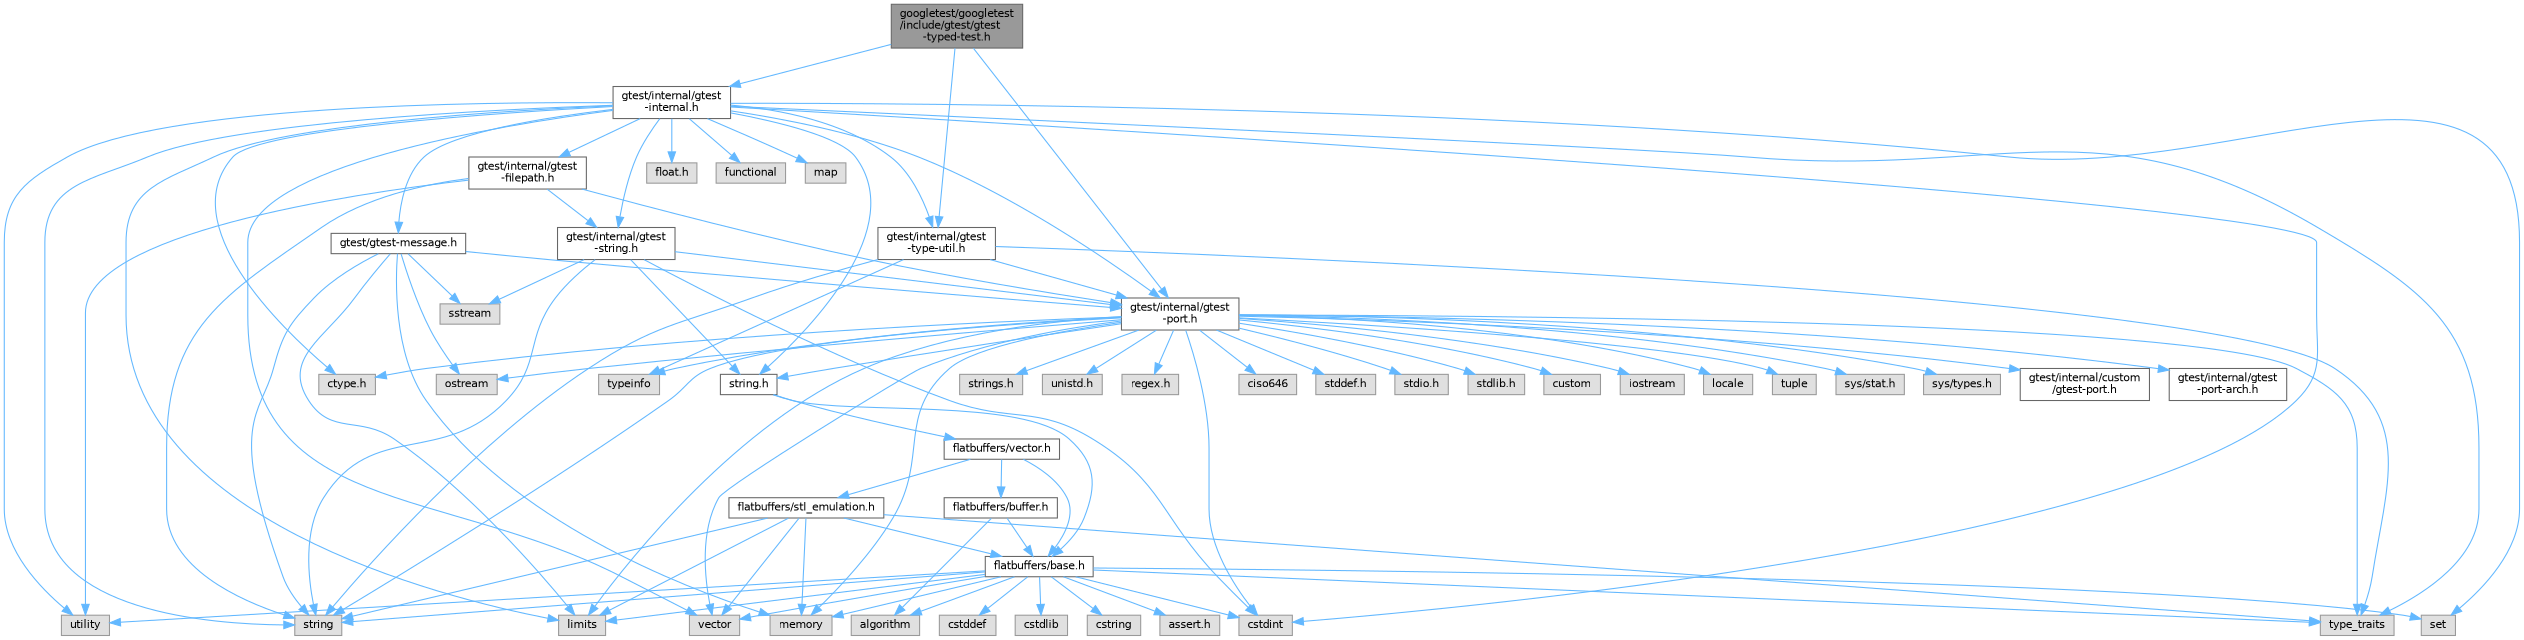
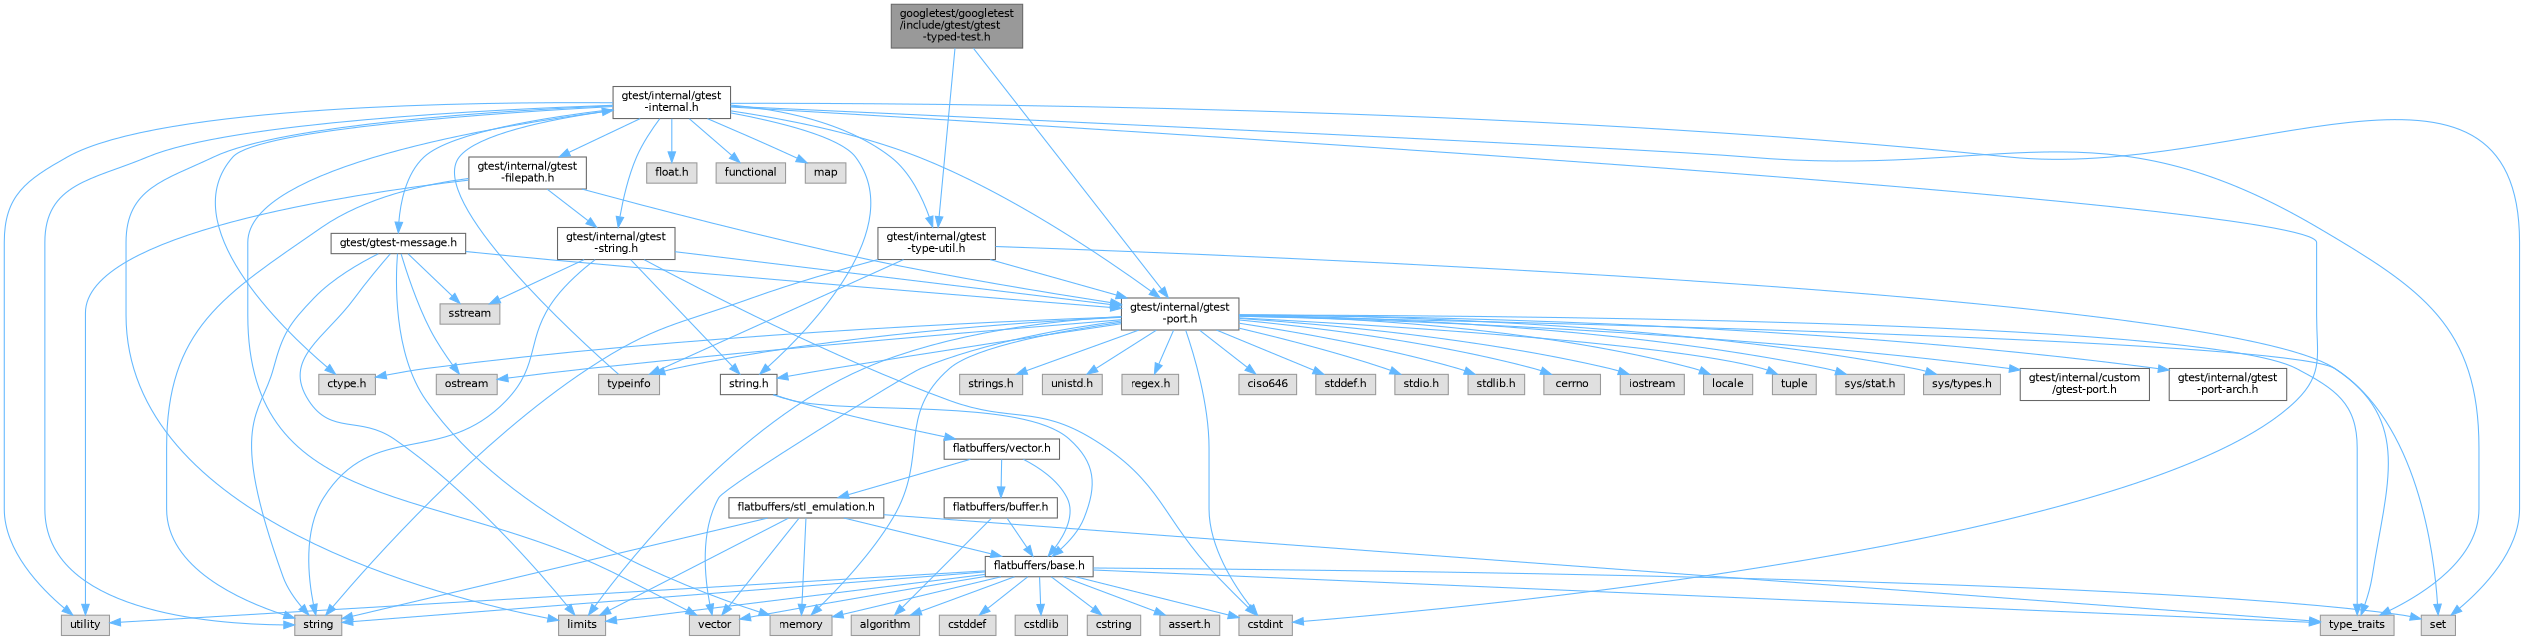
(816, 64) -> (472, 217)
(699, 374) -> (1921, 336)
(1572, 384) -> (1572, 384)
